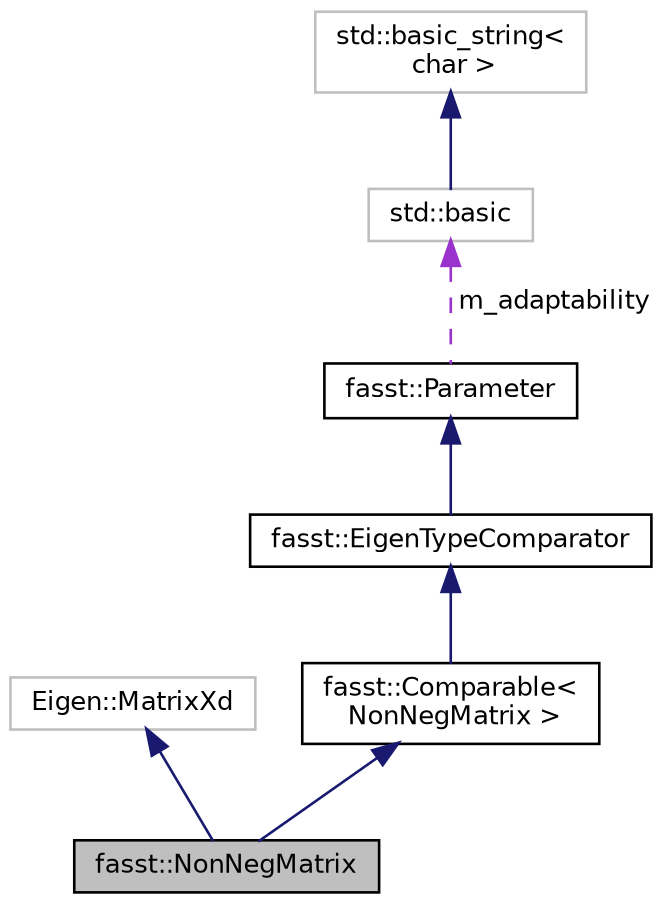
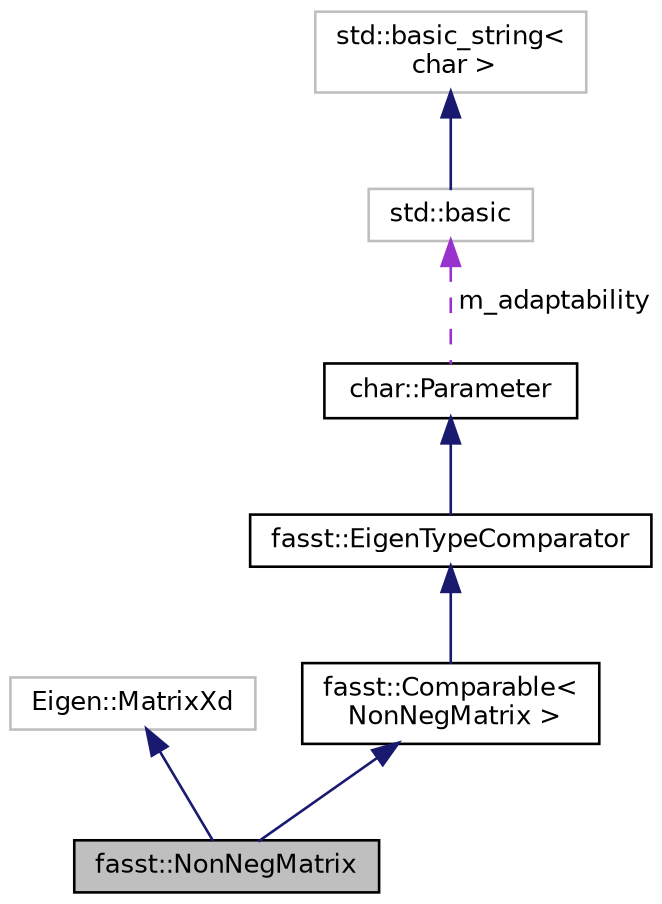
(451, 391) -> (451, 391)
